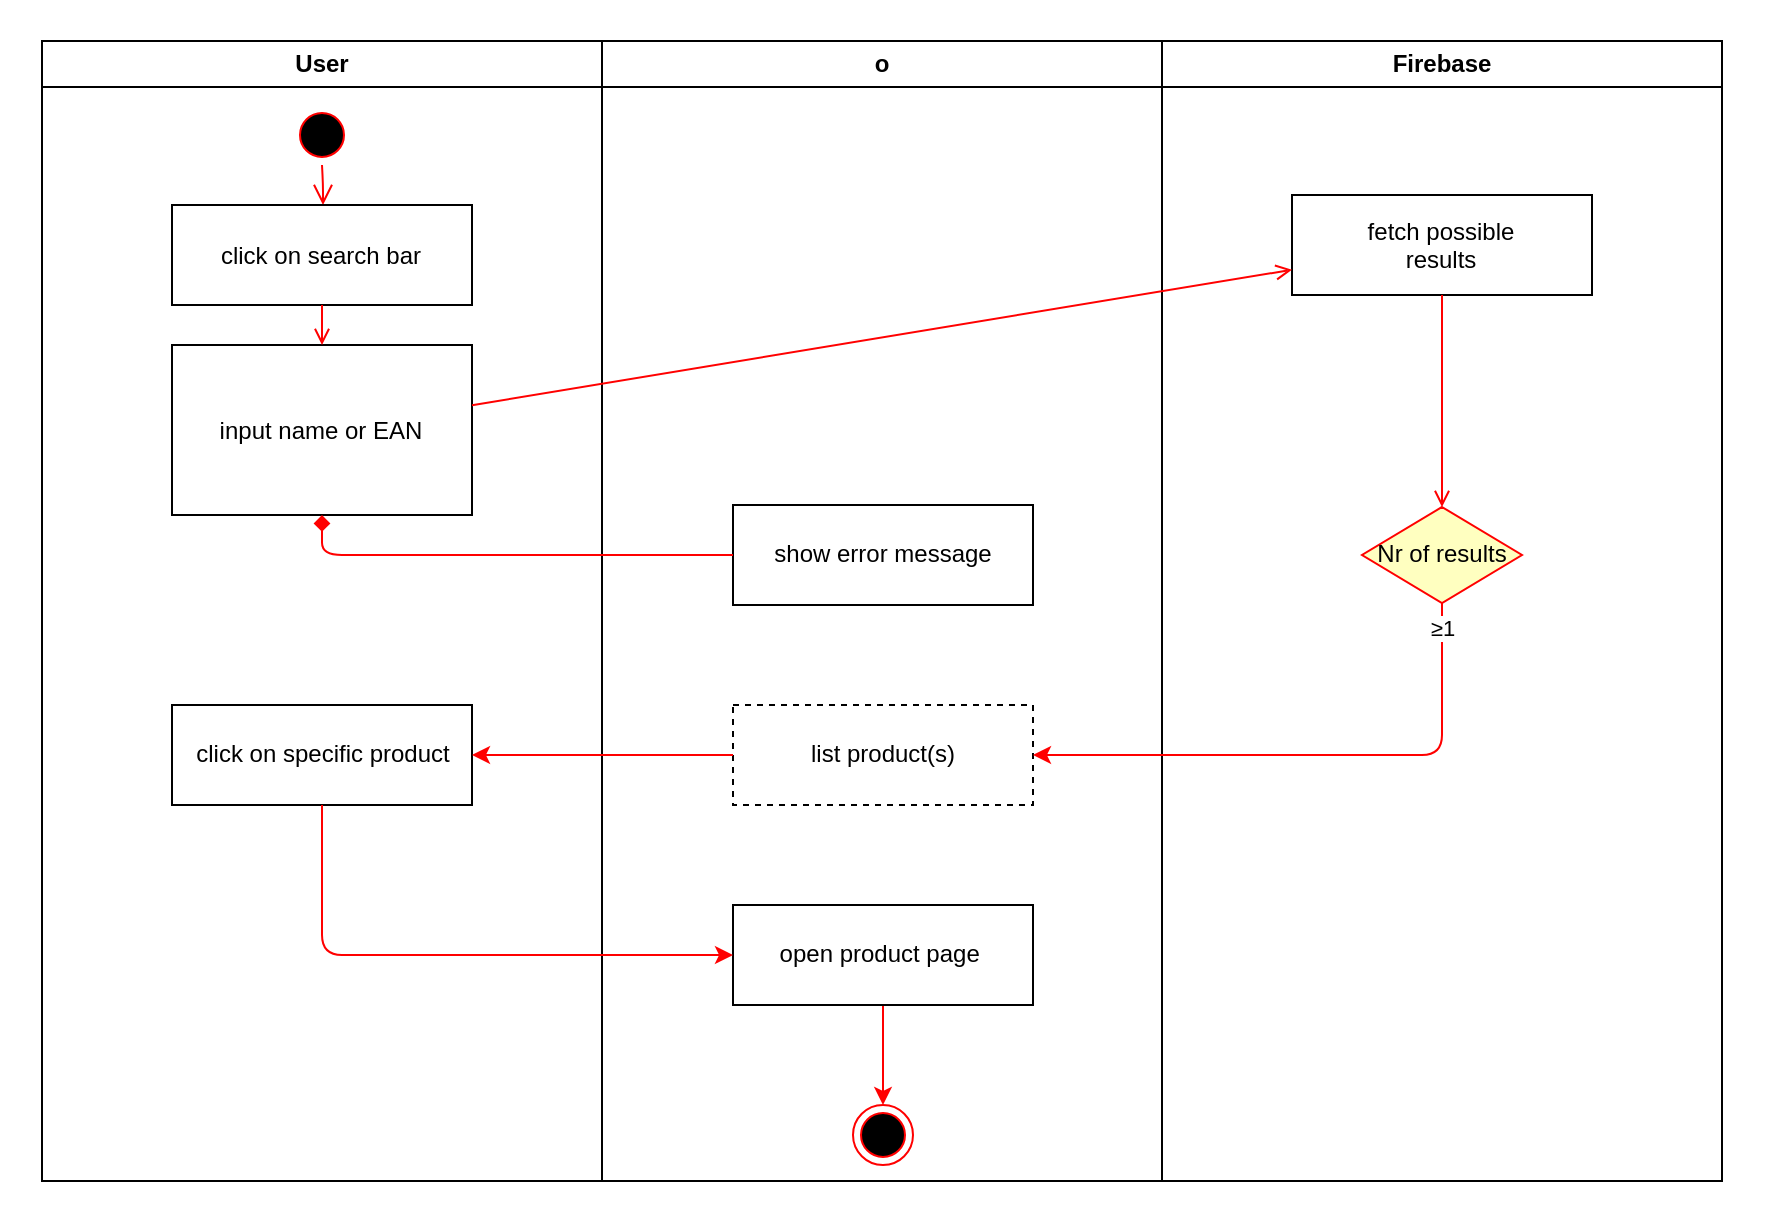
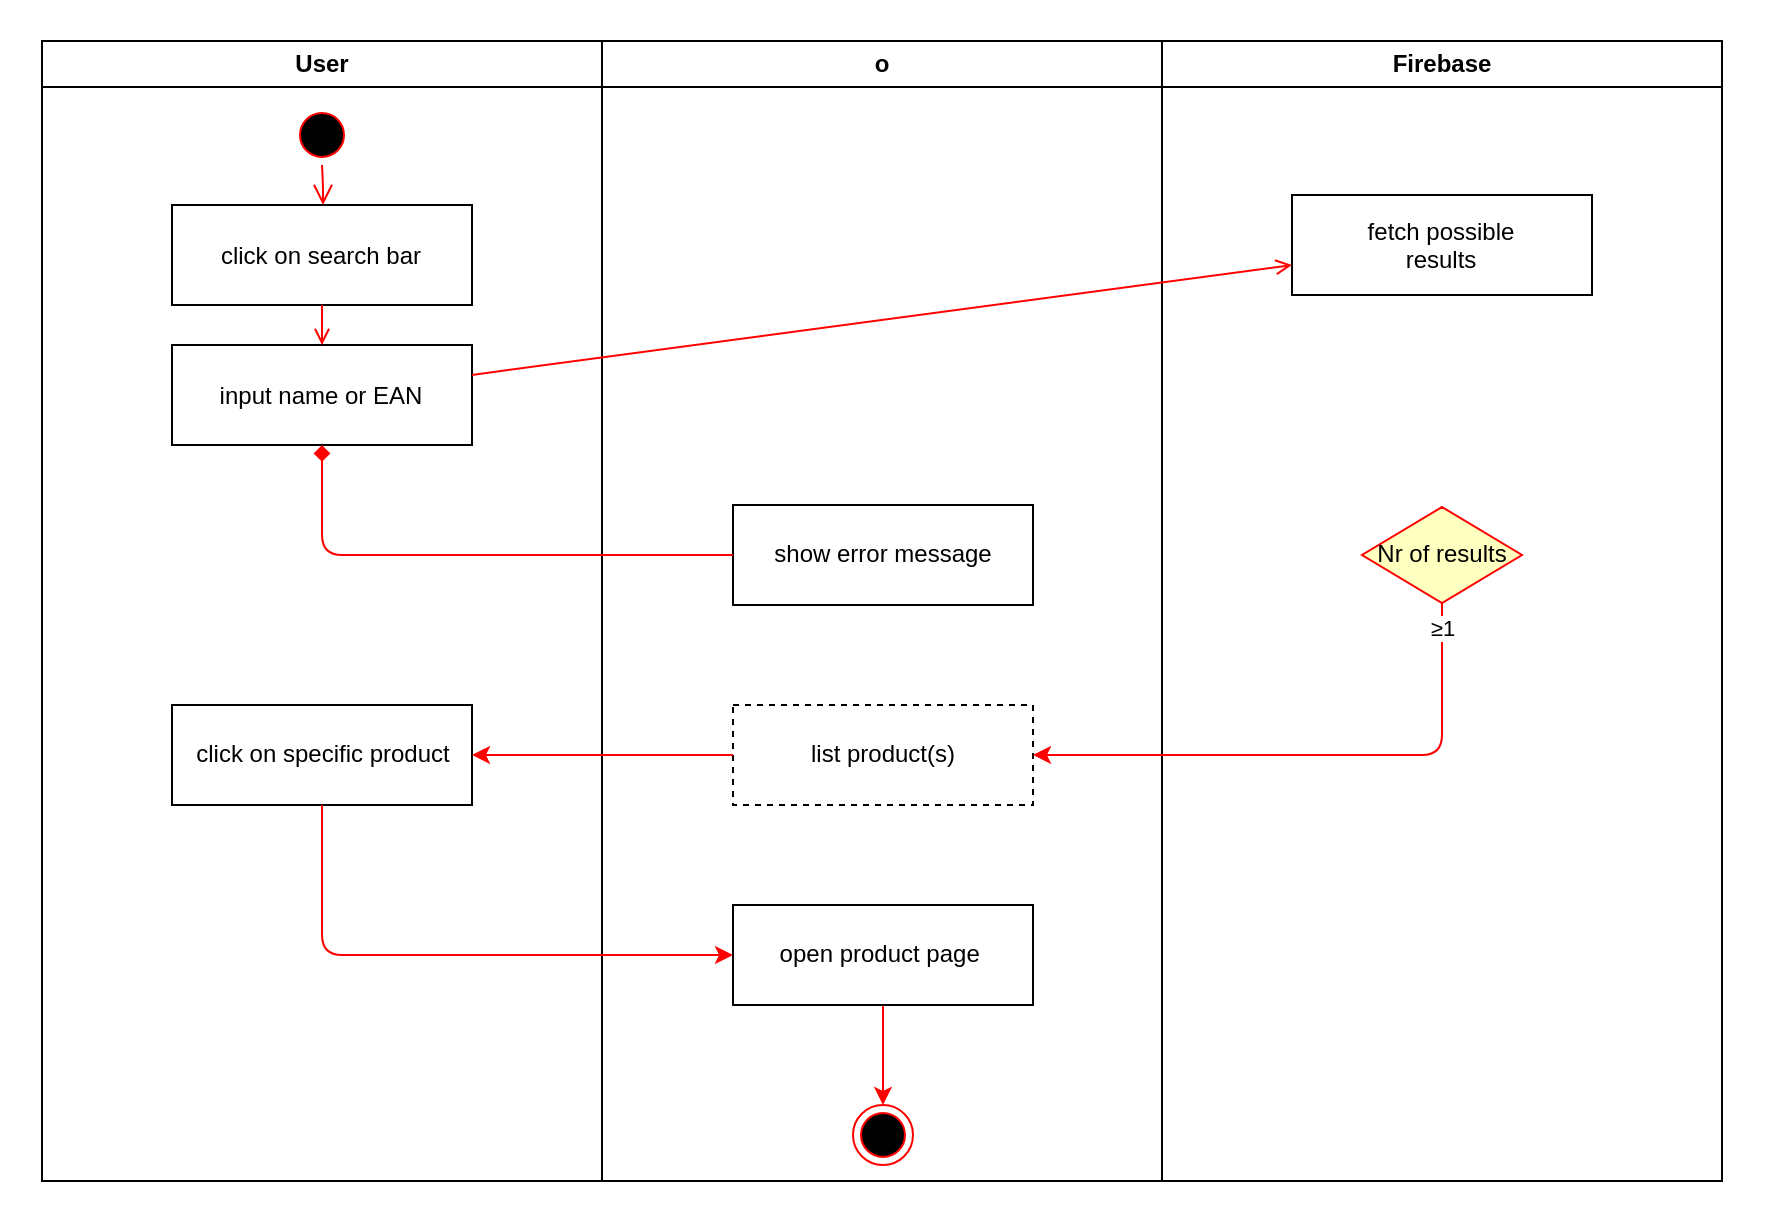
(1442, 398) -> none
(322, 430) -> (322, 395)
